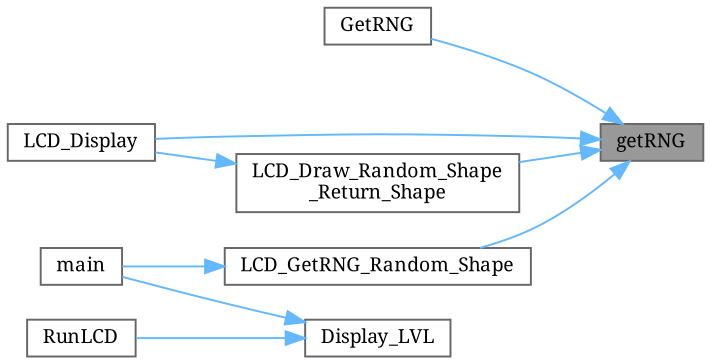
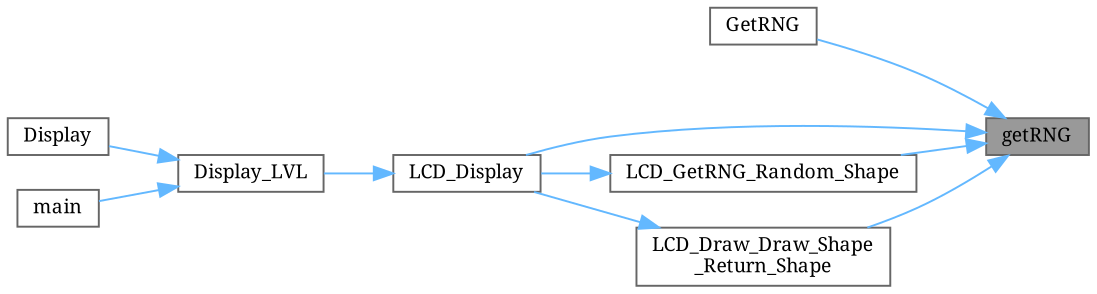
none -> (349, 173)
(378, 183) -> (763, 257)
(164, 266) -> (566, 173)
(81, 338) -> (58, 137)
